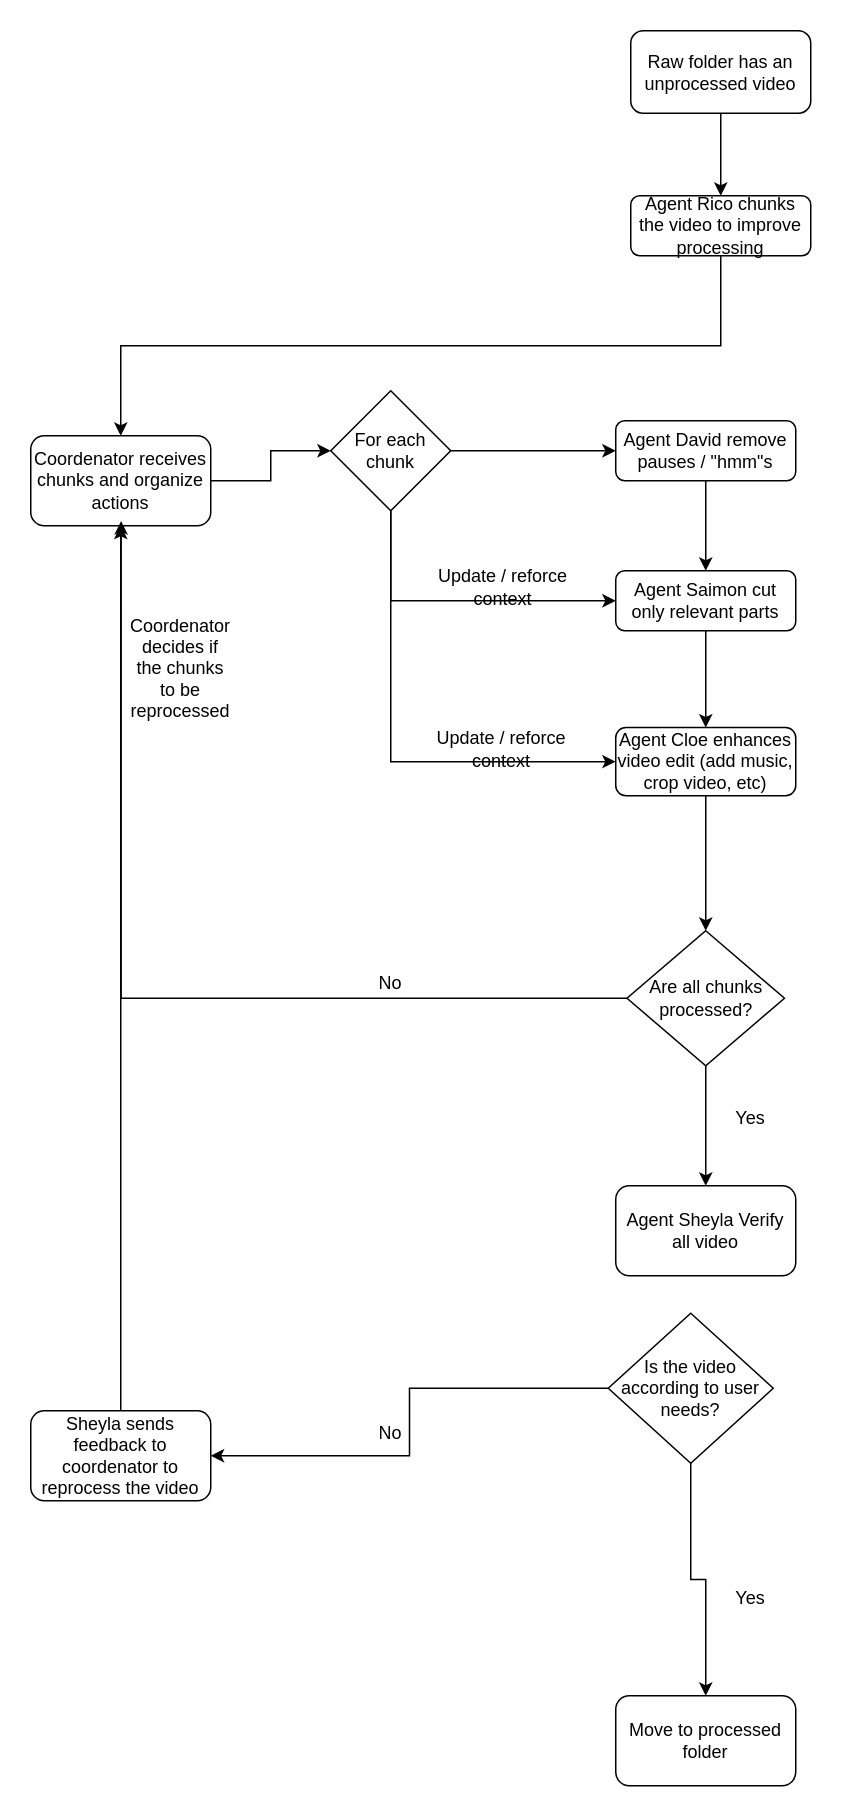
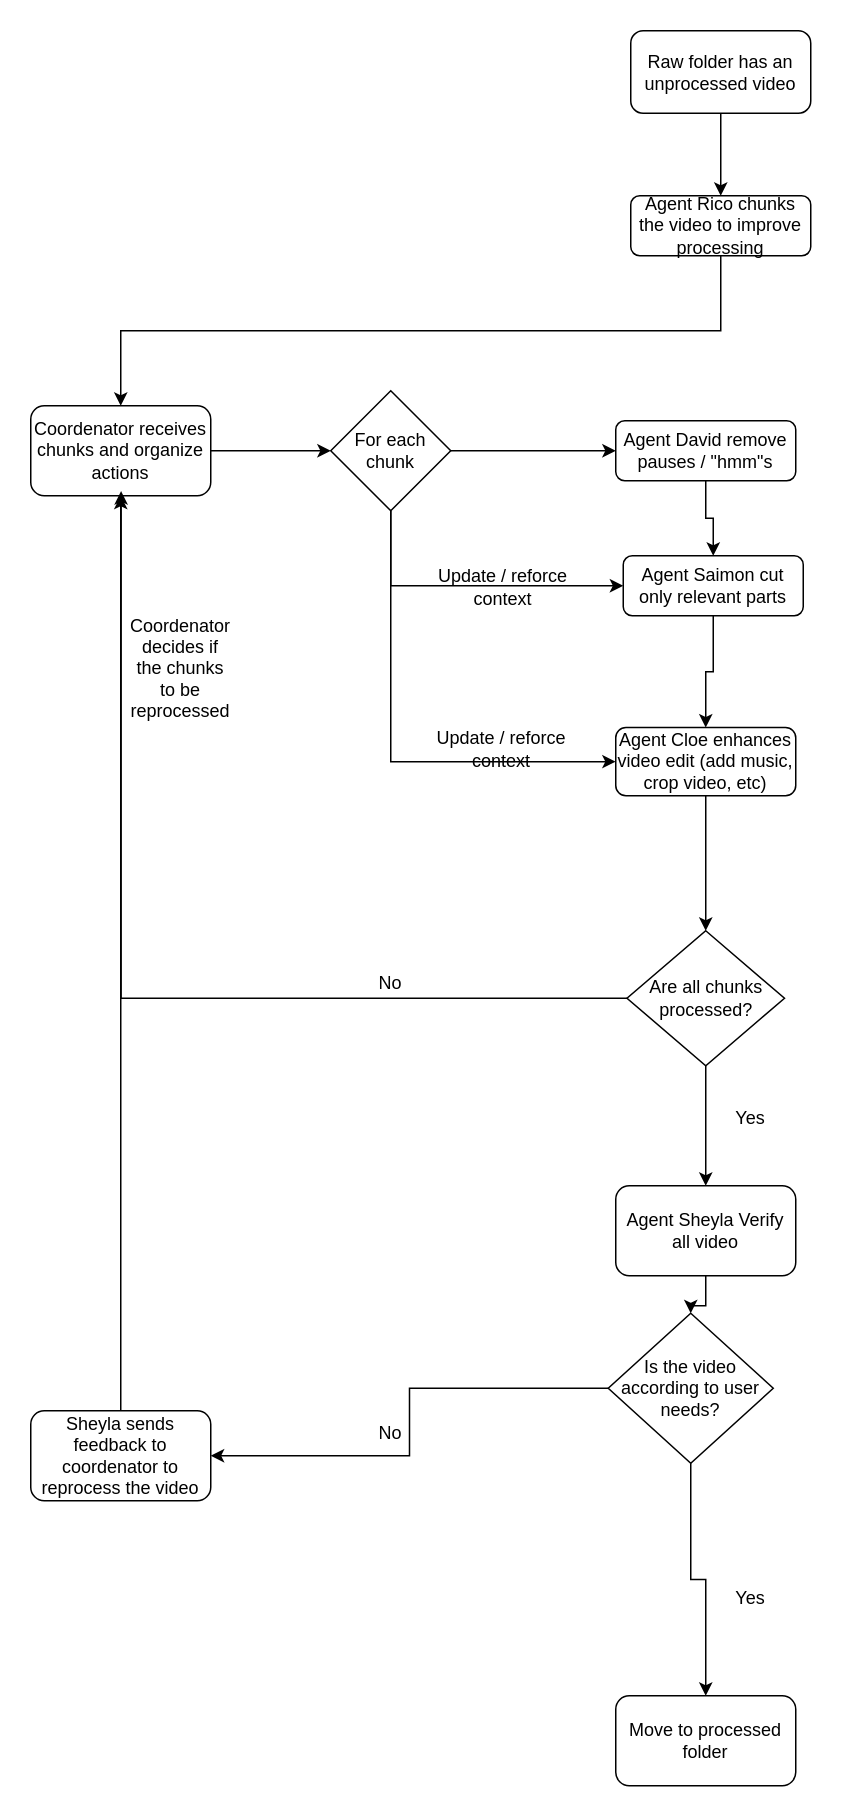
(121, 481) -> (121, 451)
(706, 601) -> (713, 586)
none -> (706, 1299)
